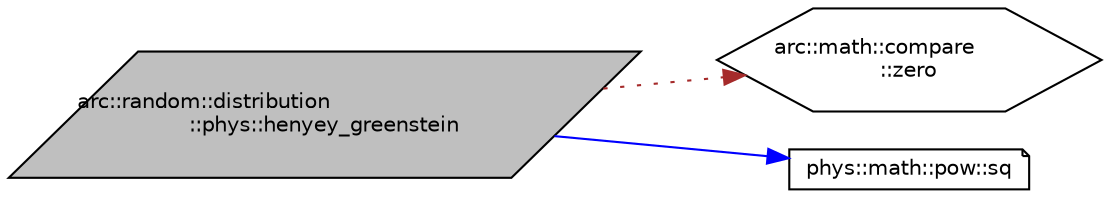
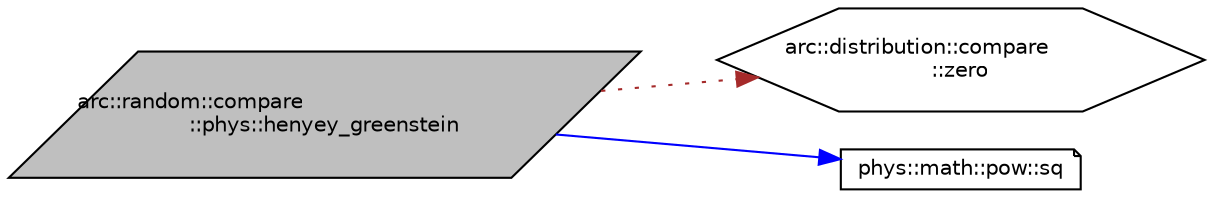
(909, 60) -> (961, 60)
(325, 115) -> (325, 115)
